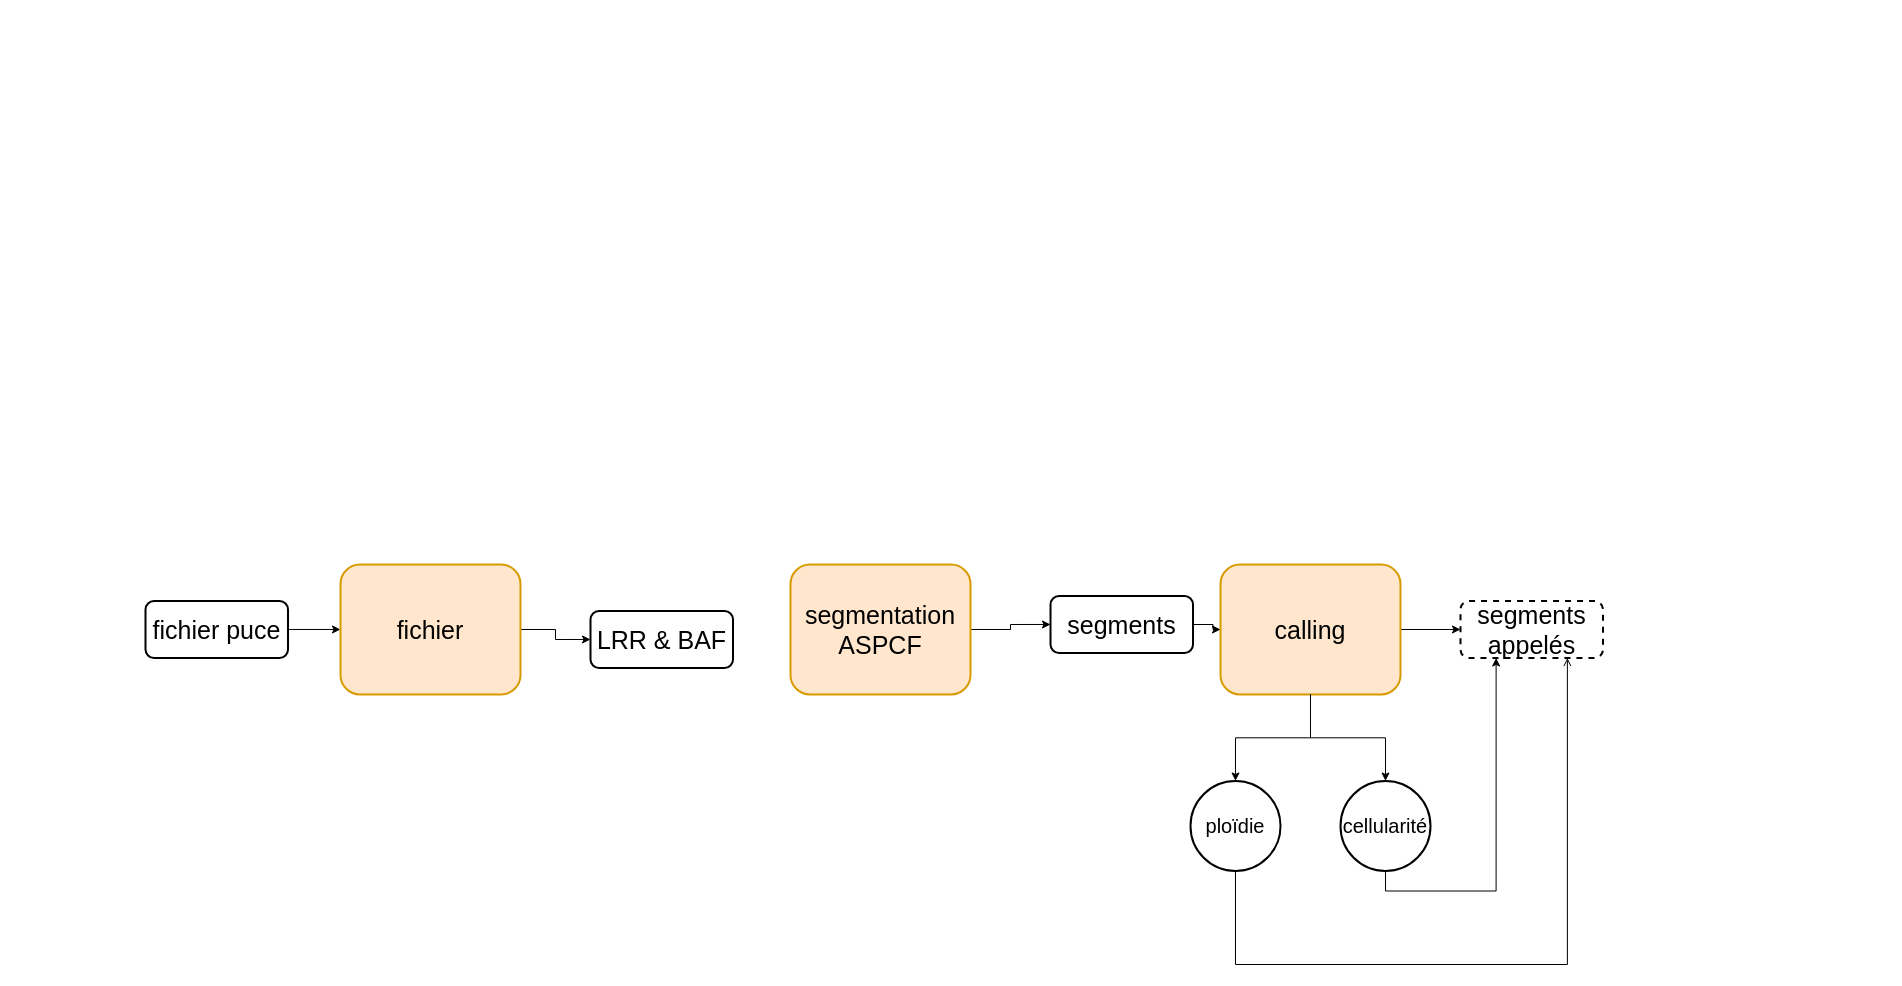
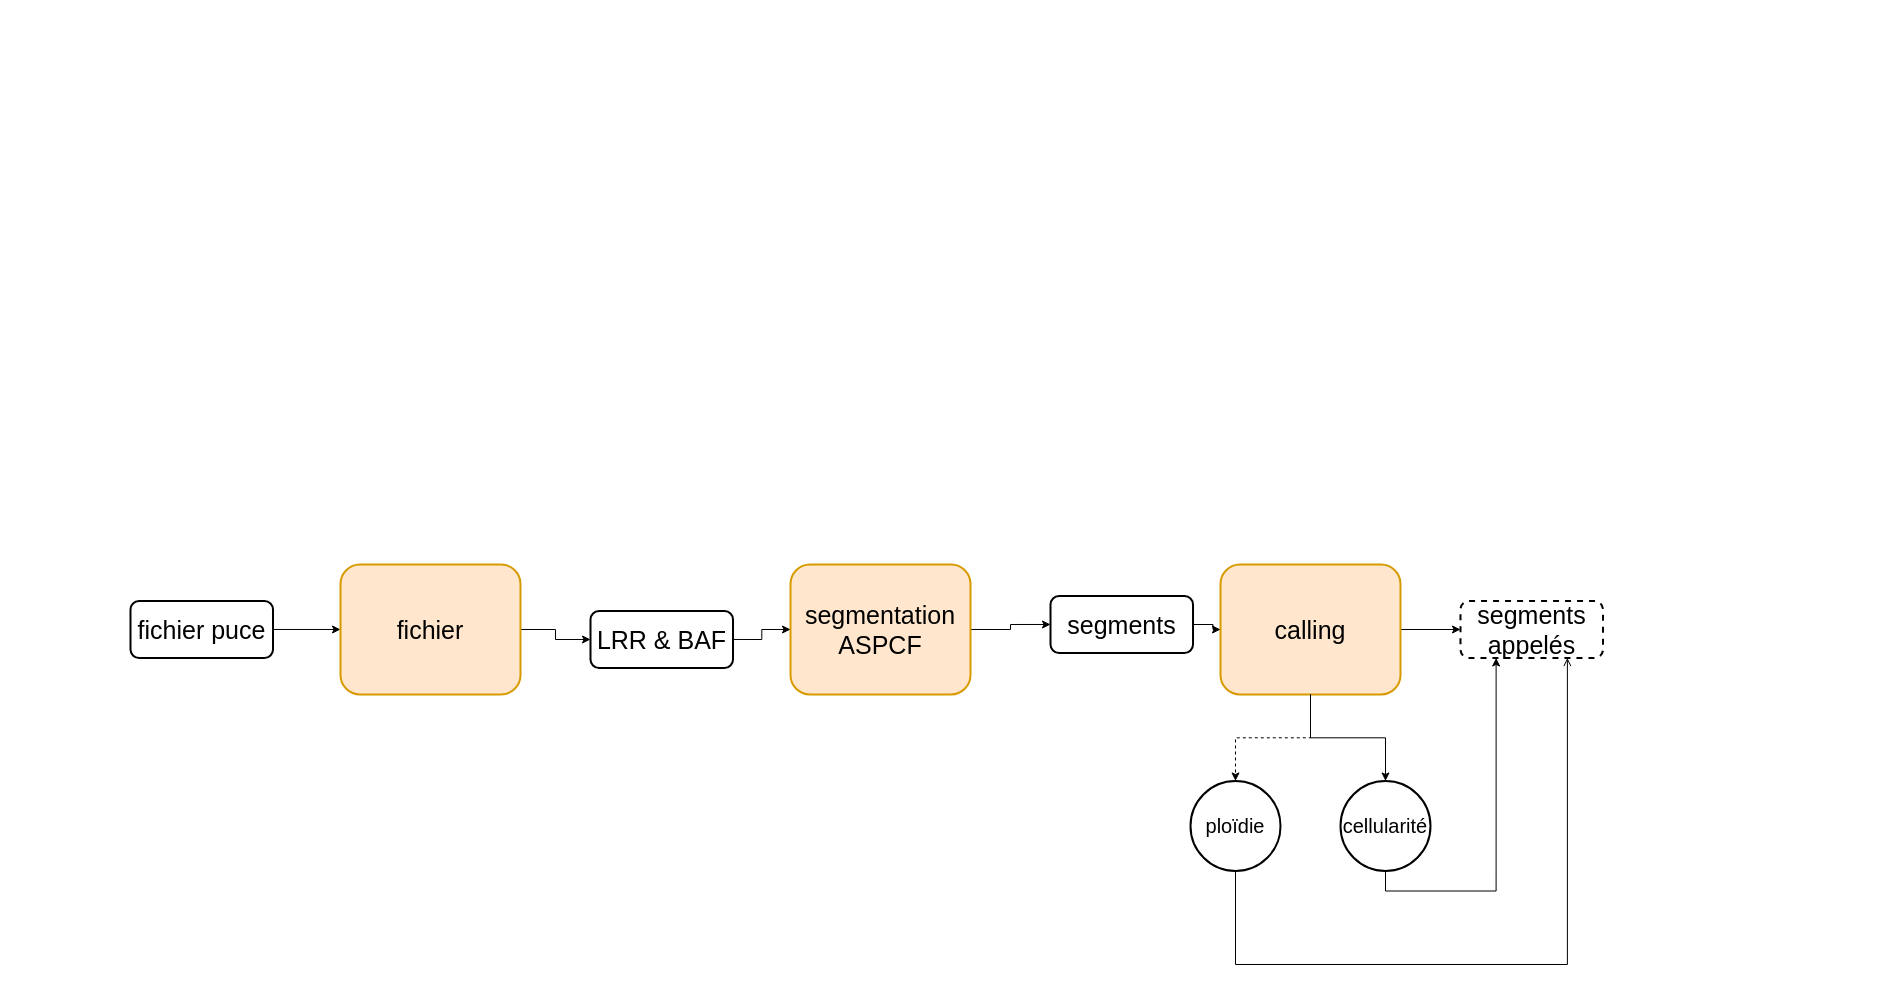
(217, 629) -> (202, 629)
none -> (762, 638)
(1255, 738) -> (1255, 738)
